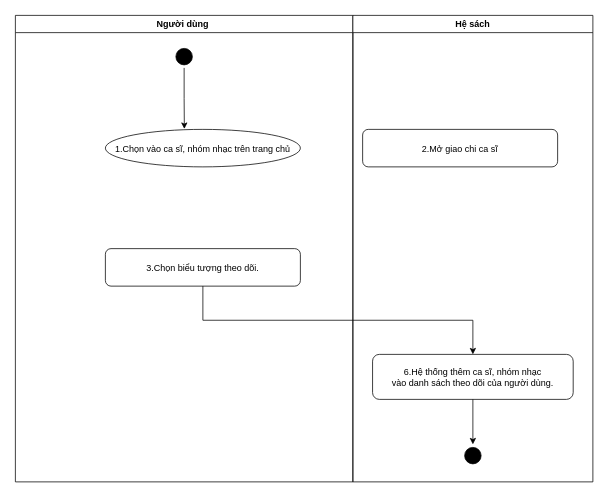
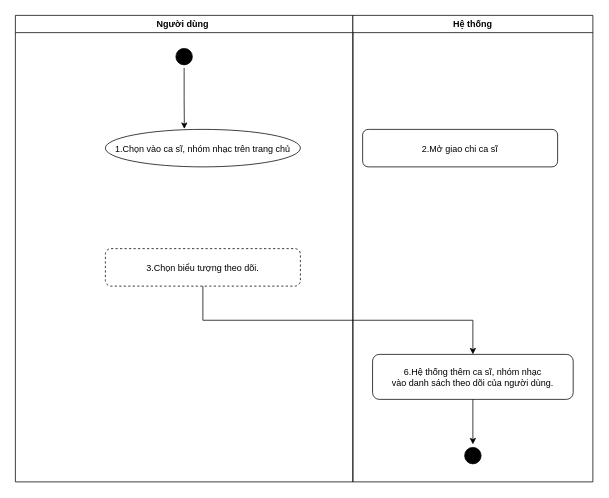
(473, 24) -> (473, 24)
(203, 267) -> (203, 267)
